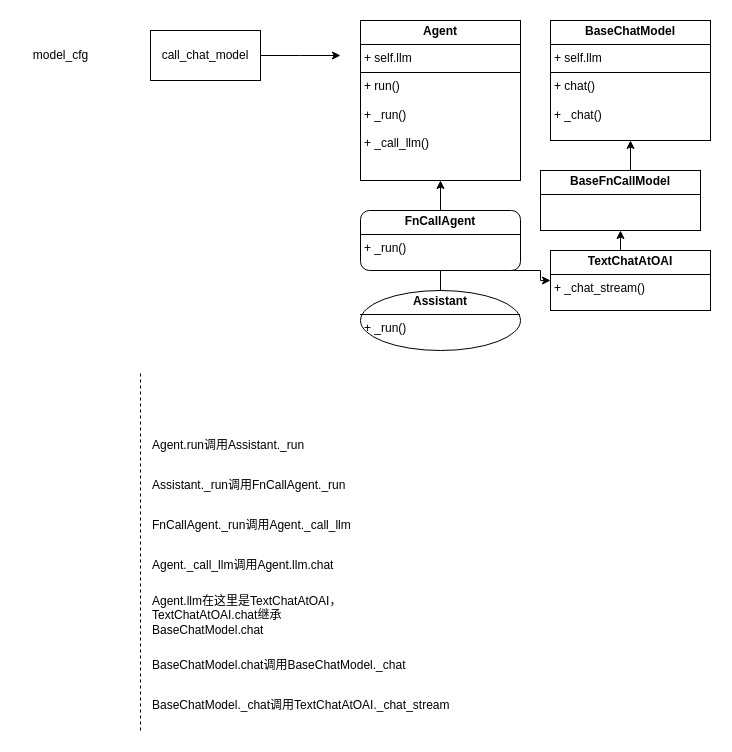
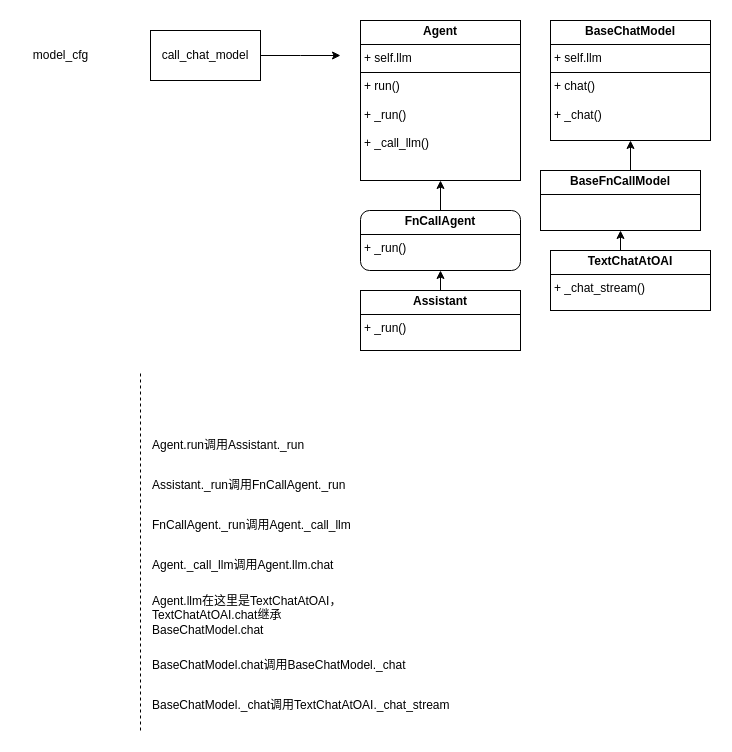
(533, 271) -> (441, 278)
(441, 321) -> (441, 321)
